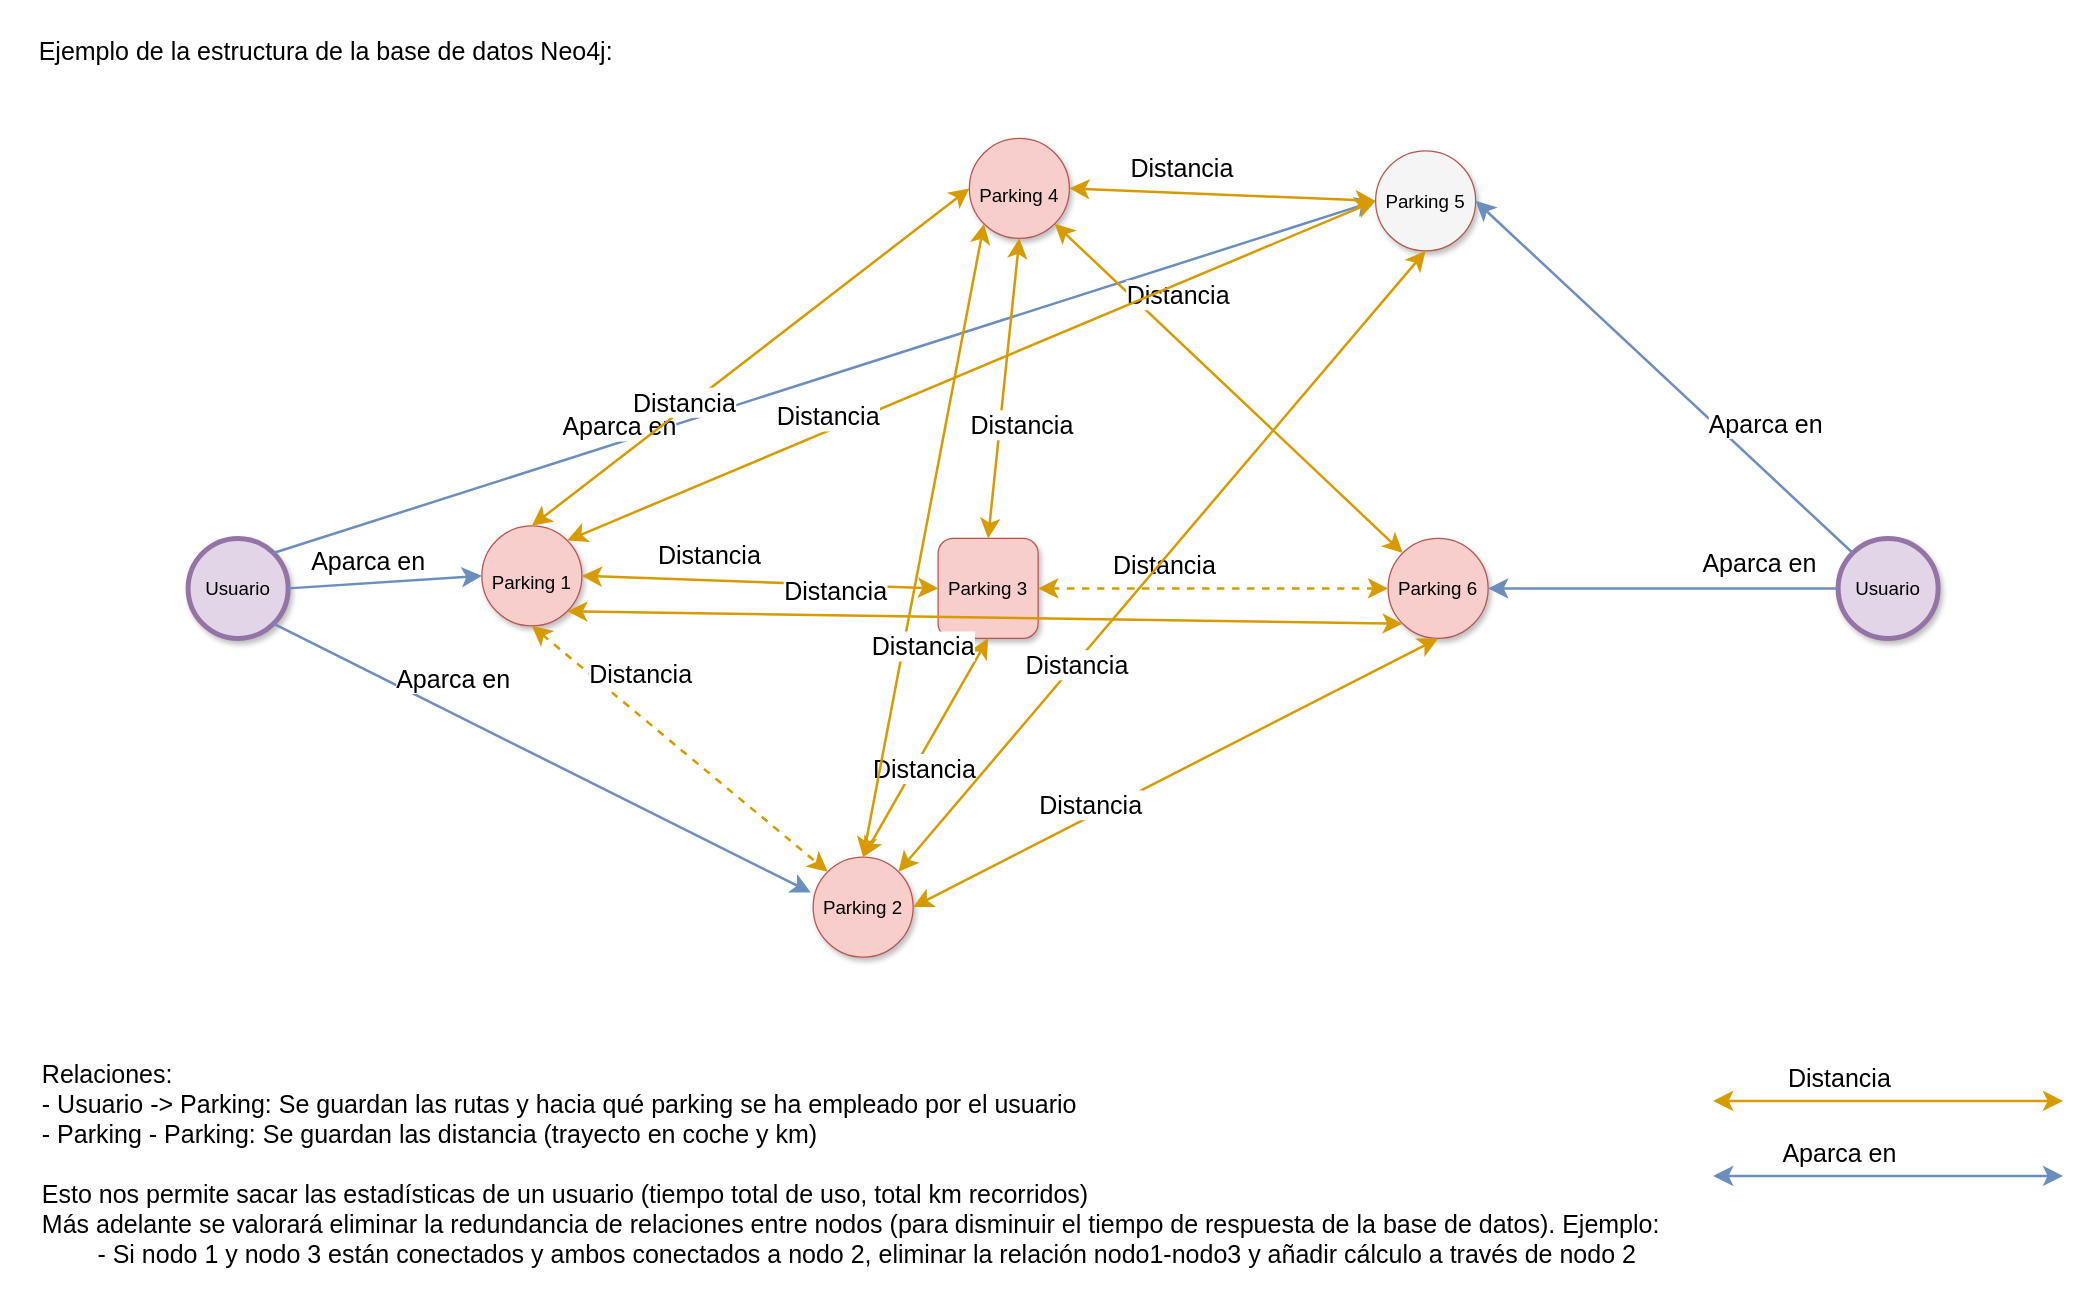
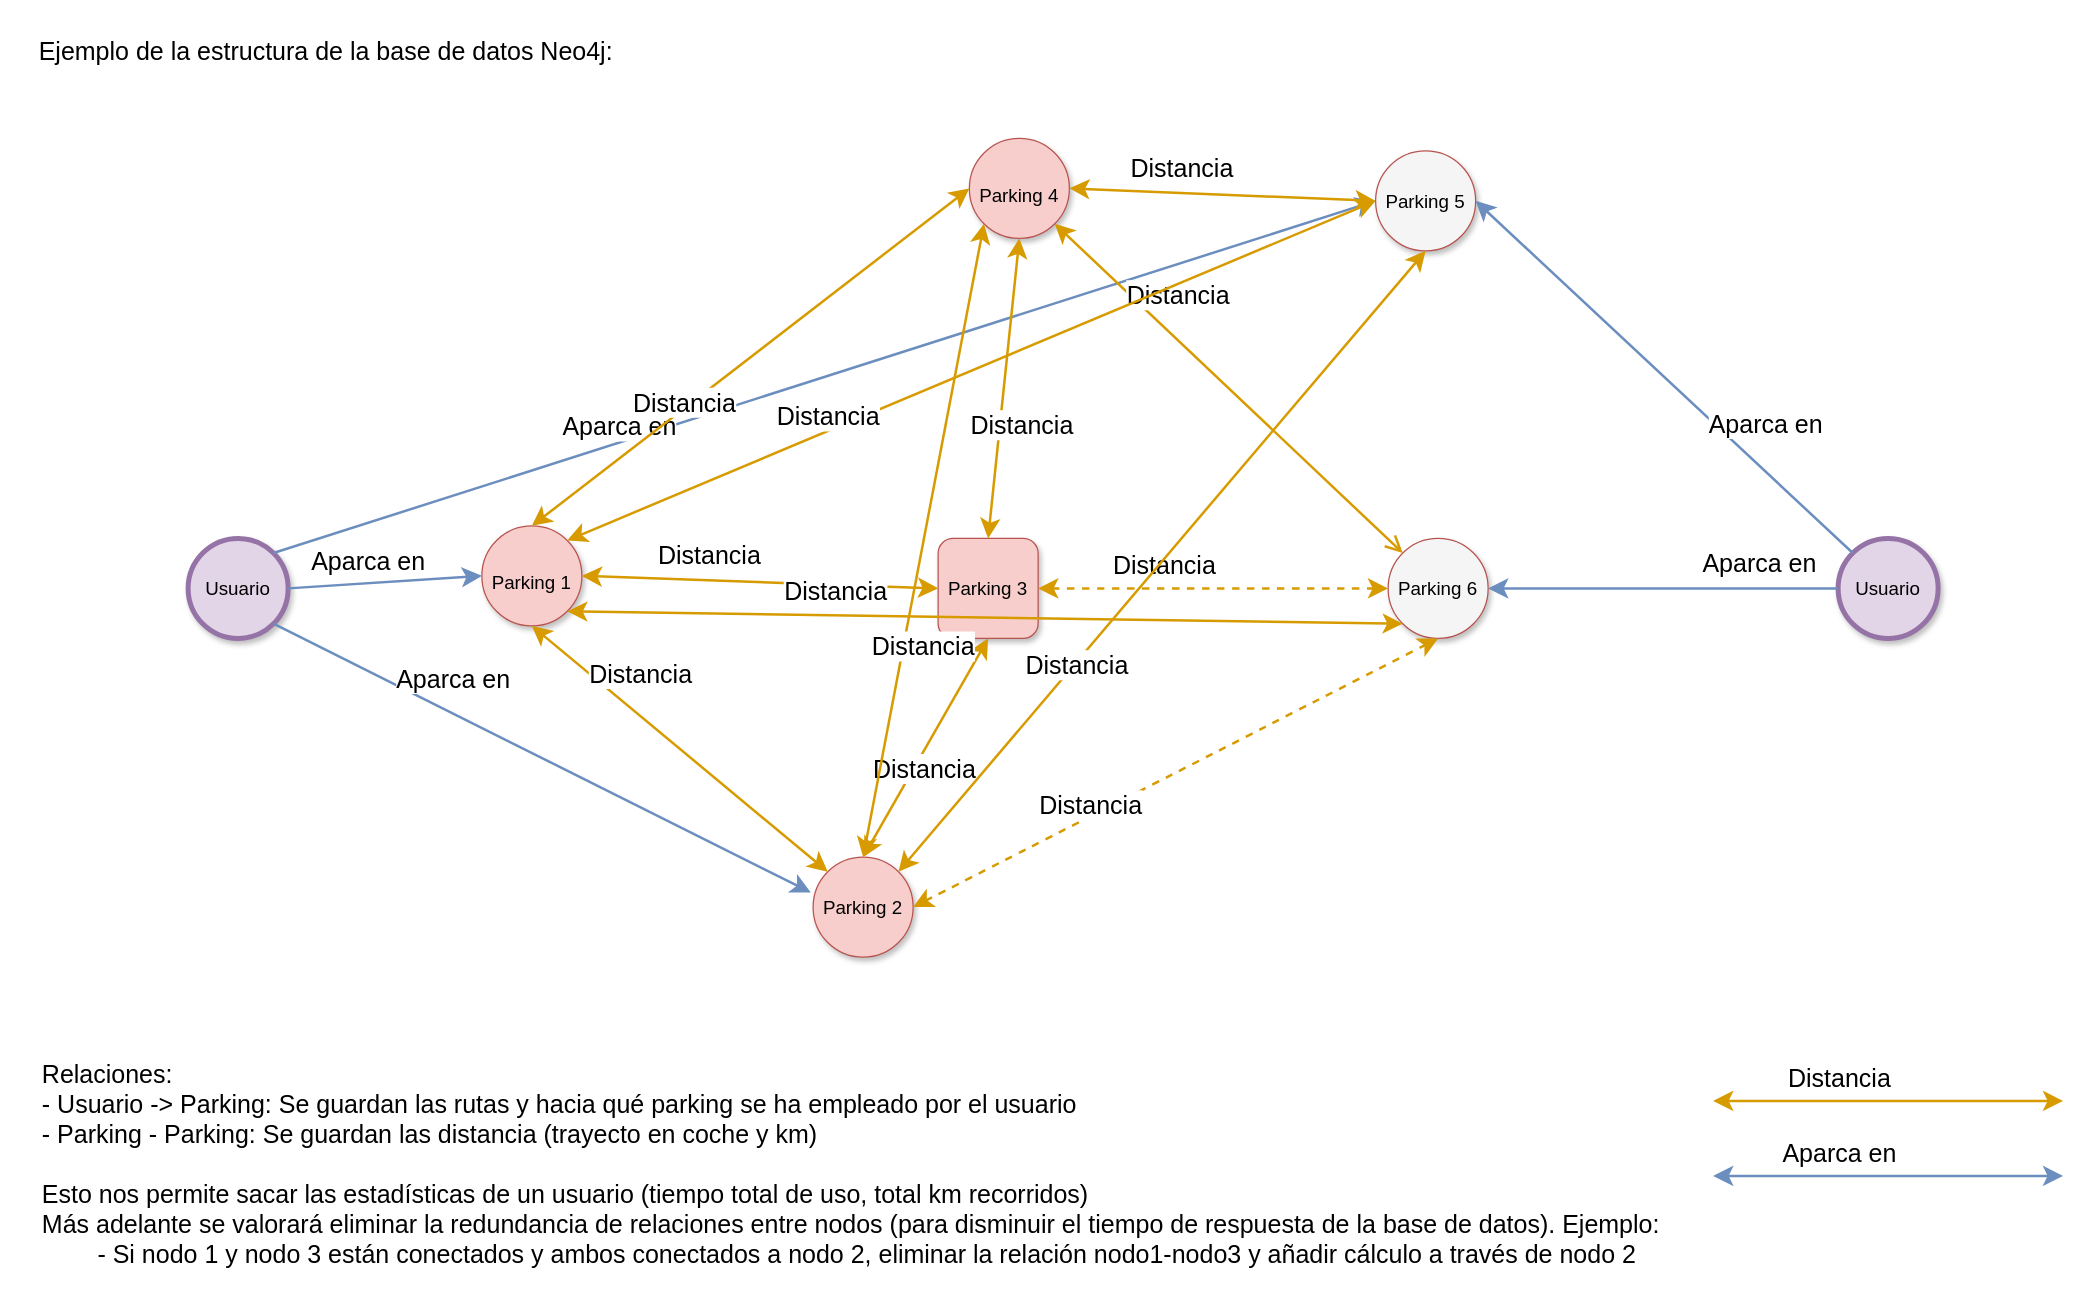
(1391, 542) -> (1393, 543)
(1438, 588) -> (1438, 588)
(1281, 718) -> (1281, 718)
(711, 775) -> (711, 775)
